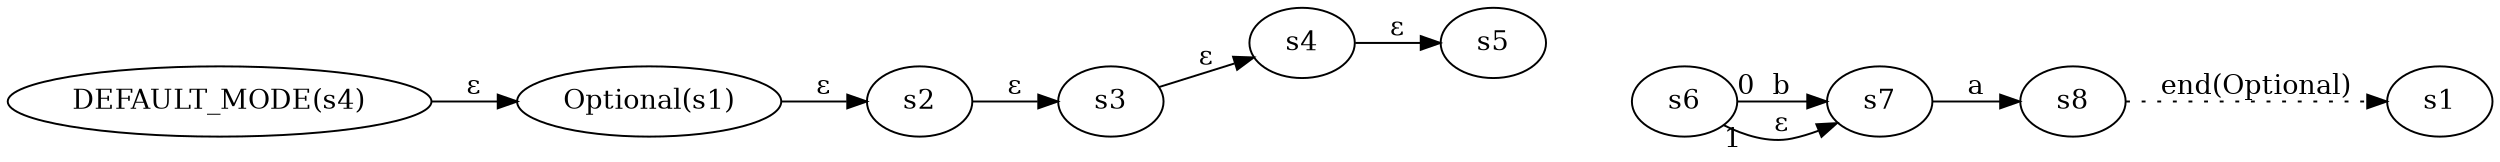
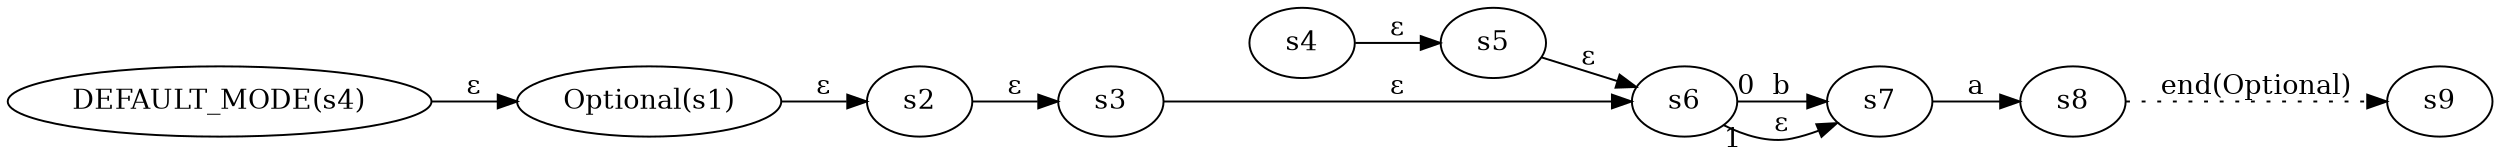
none -> (1579, 69)
(1197, 75) -> (1388, 101)
(2440, 101) -> (2440, 101)
